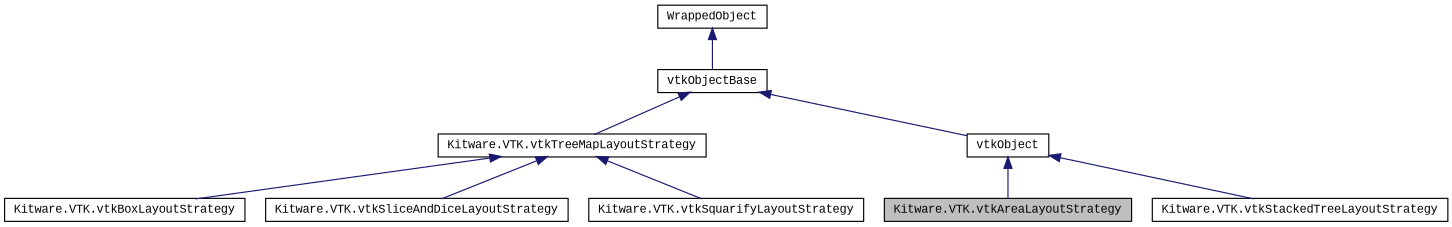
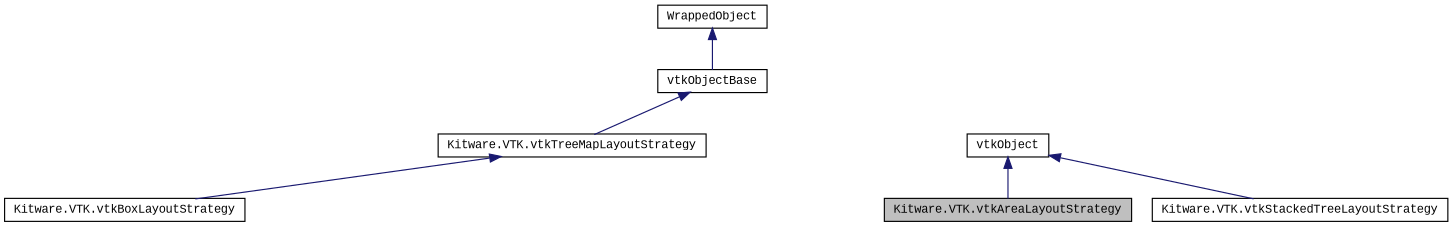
(869, 115) -> none
(417, 210) -> none
(726, 210) -> none
